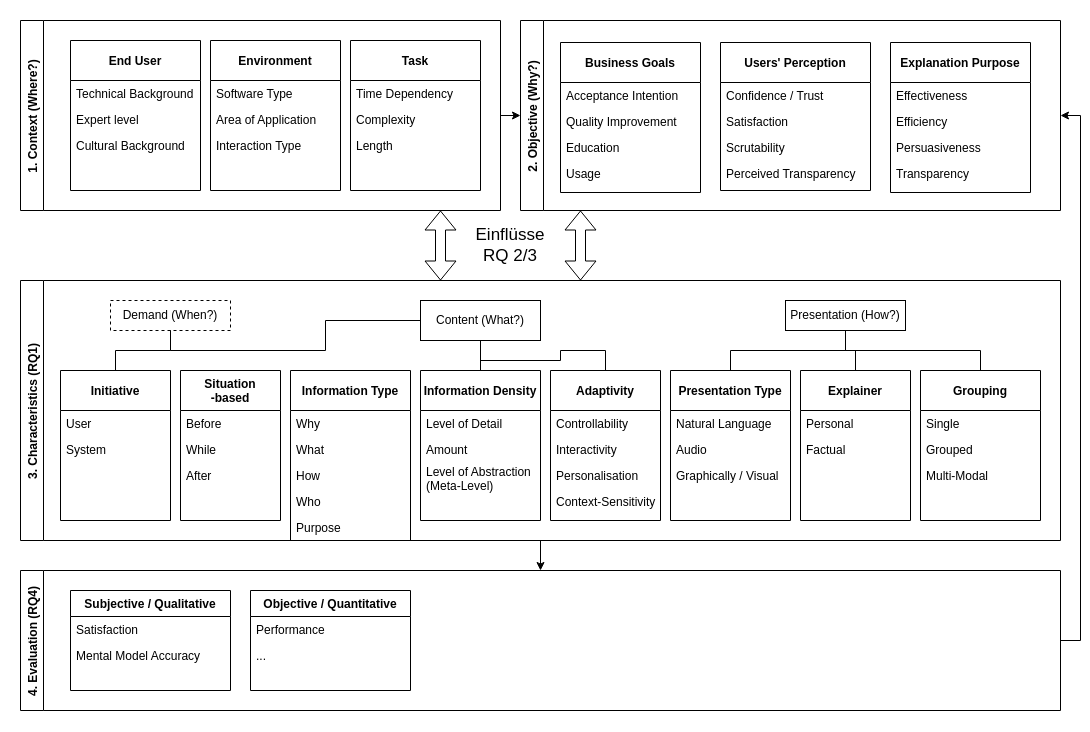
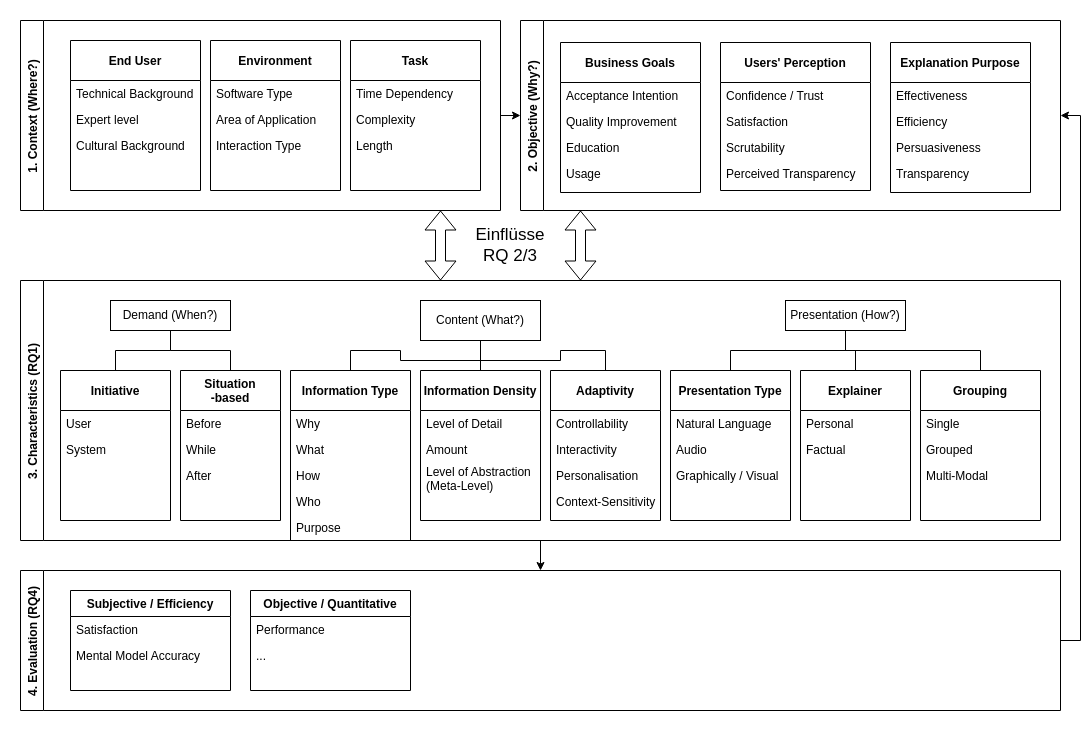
(171, 316) -> (171, 316)
(326, 338) -> (231, 359)
none -> (401, 360)
(150, 604) -> (150, 604)
